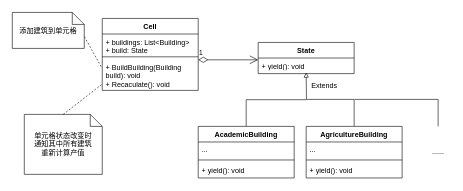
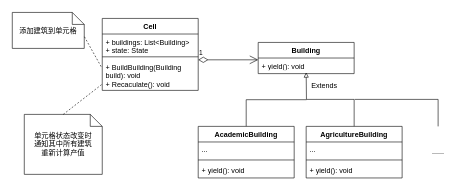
(151, 51) -> (151, 51)
(306, 51) -> (306, 51)
